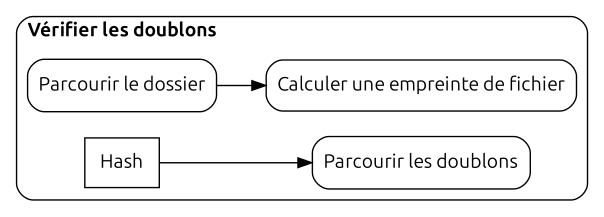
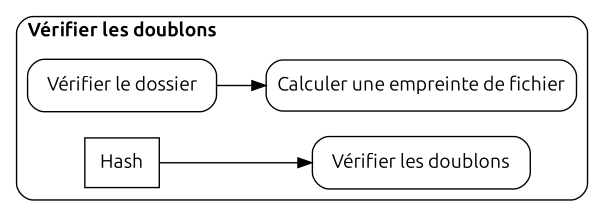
(122, 86) -> (122, 86)
(421, 163) -> (421, 163)
